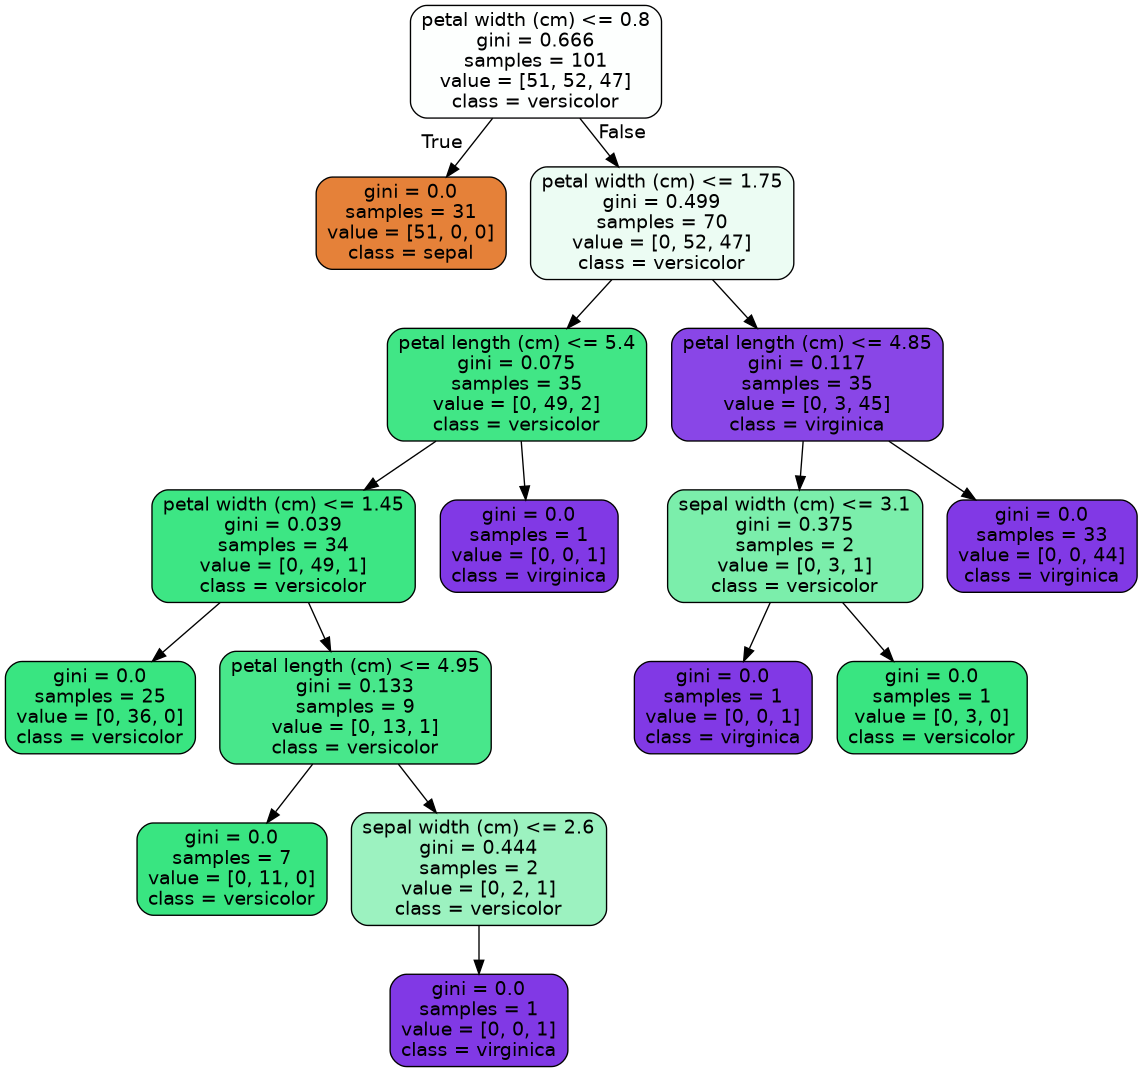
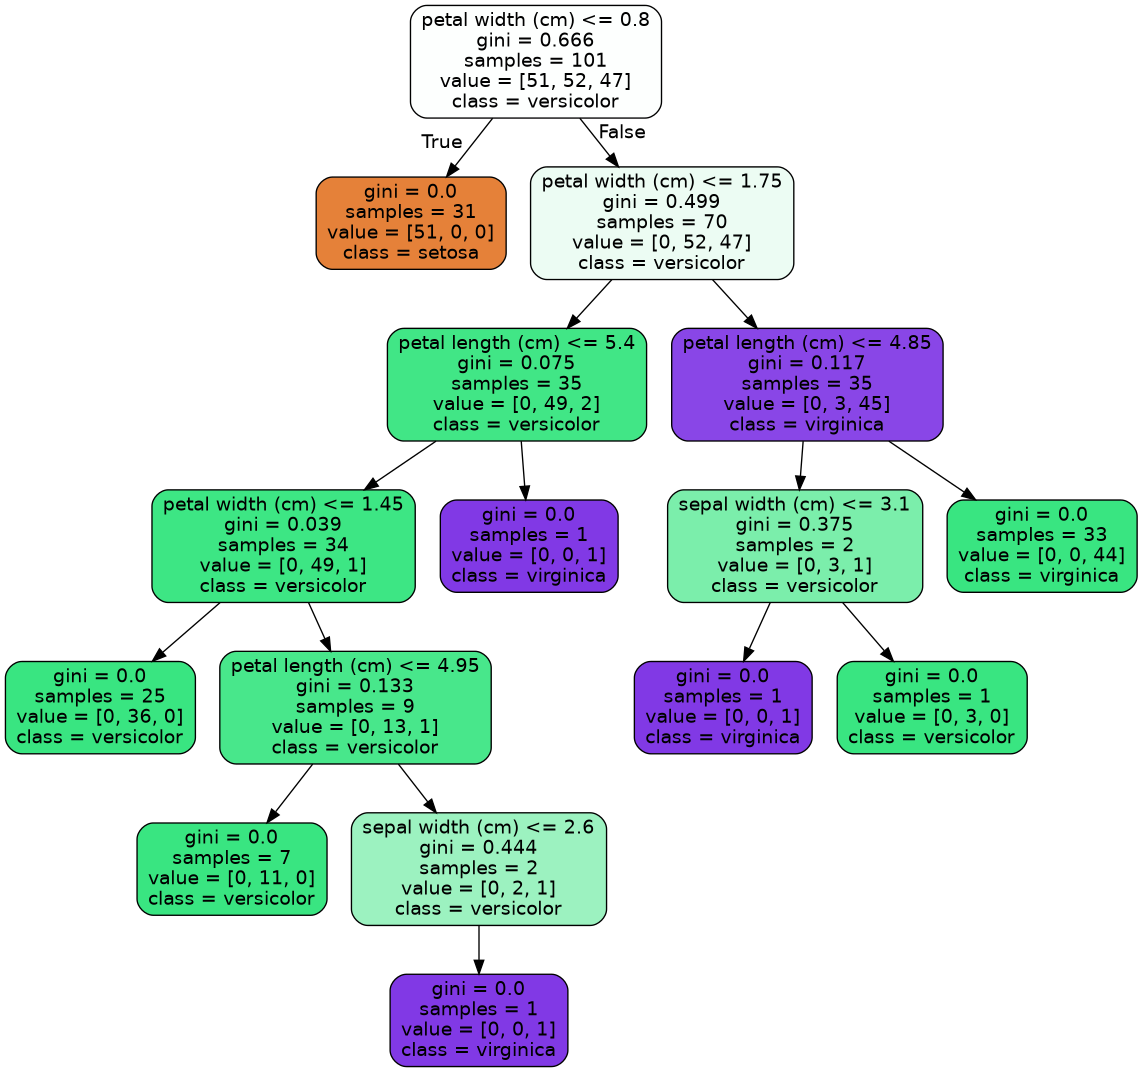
(411, 223) -> (411, 223)
(1042, 546) -> (1042, 546)
